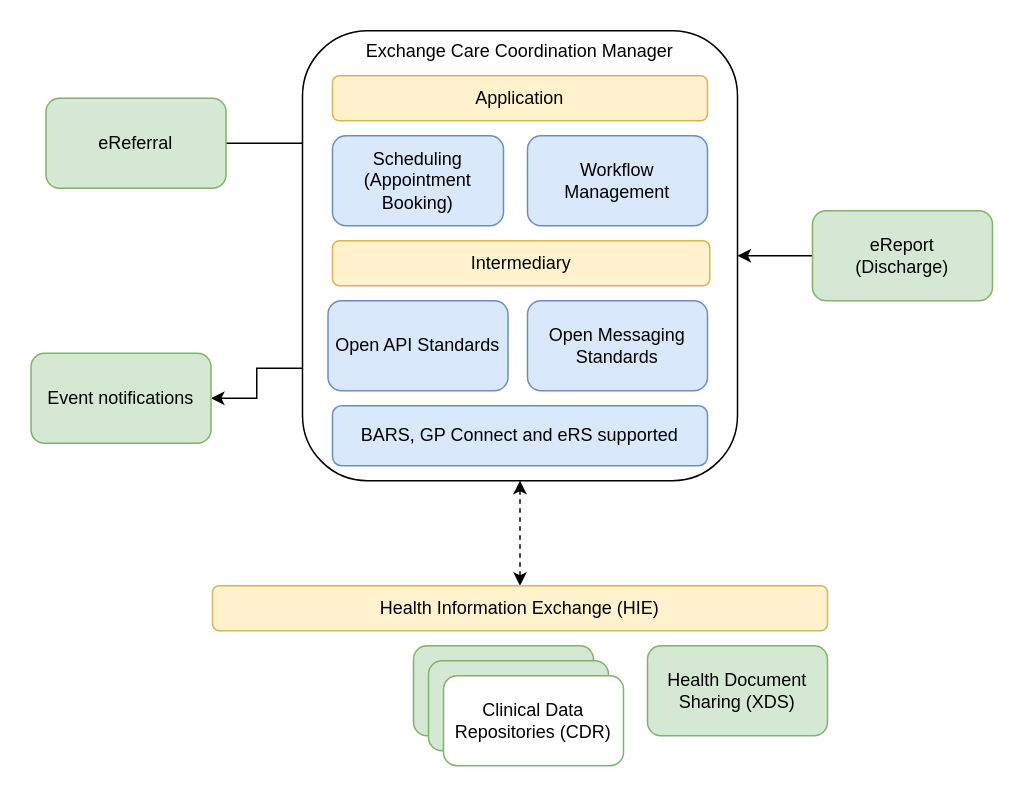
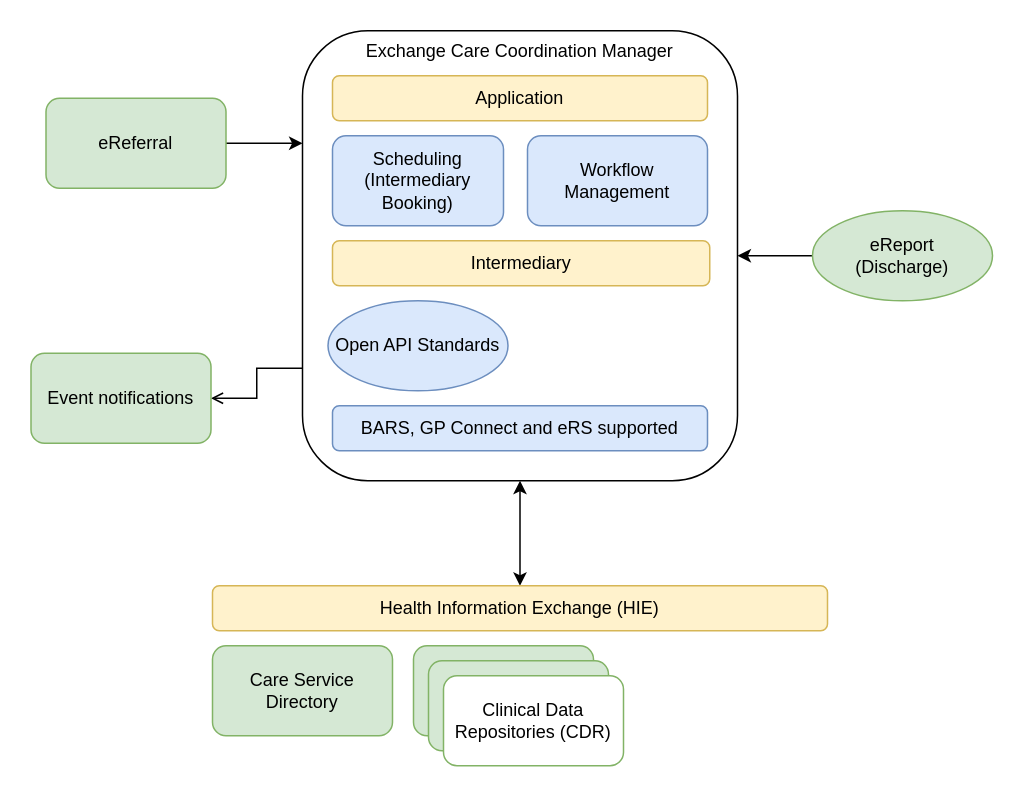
(295, 143) -> (291, 143)
(418, 181) -> (418, 181)
(902, 256) -> (902, 256)
(418, 346) -> (418, 346)
(617, 346) -> none
(222, 398) -> (219, 398)
(520, 436) -> (520, 428)
(520, 533) -> (520, 533)
none -> (302, 691)
(737, 691) -> none
